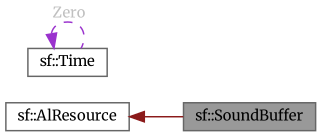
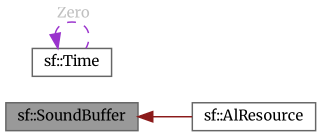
(164, 117) -> (172, 117)
